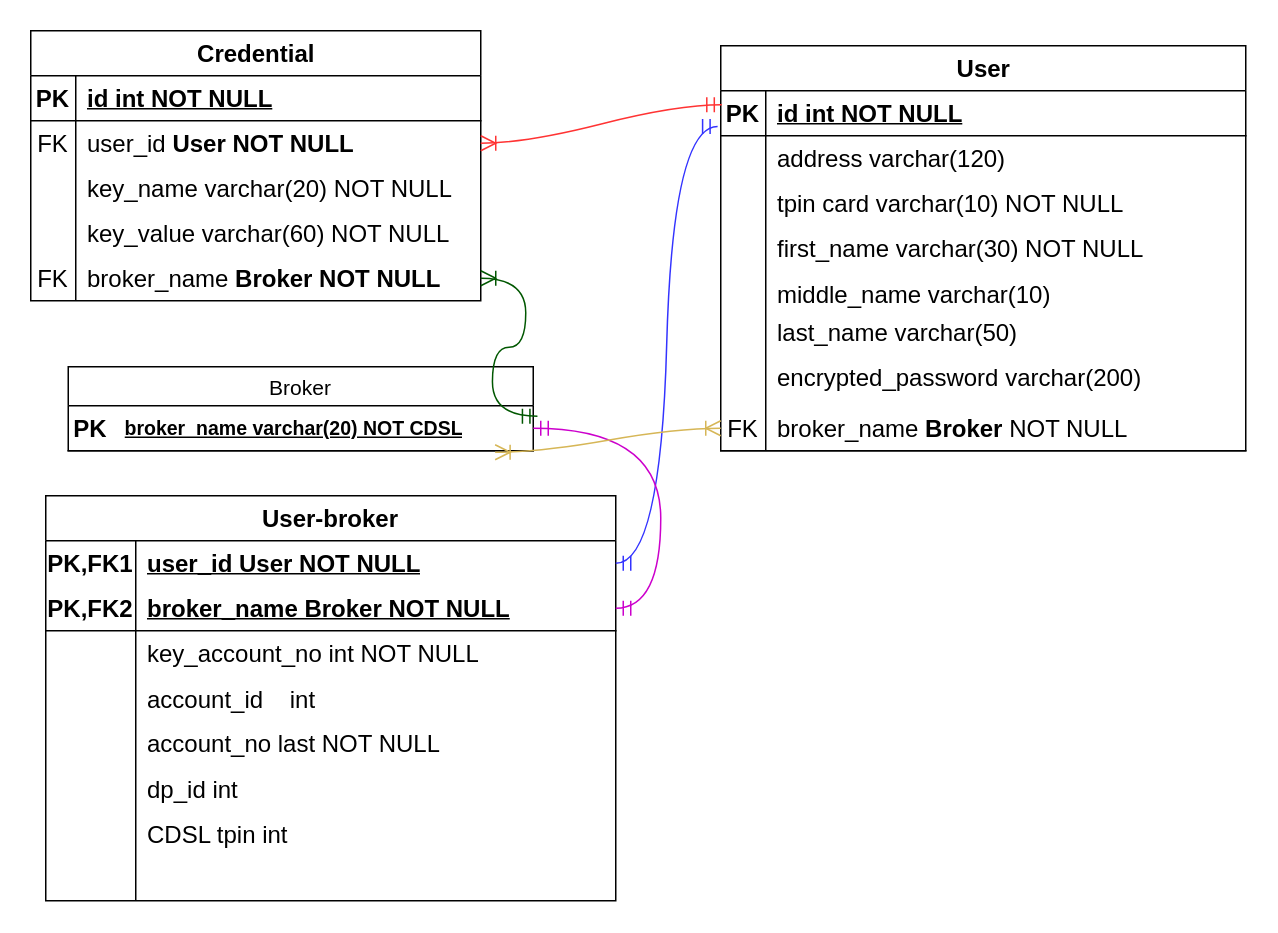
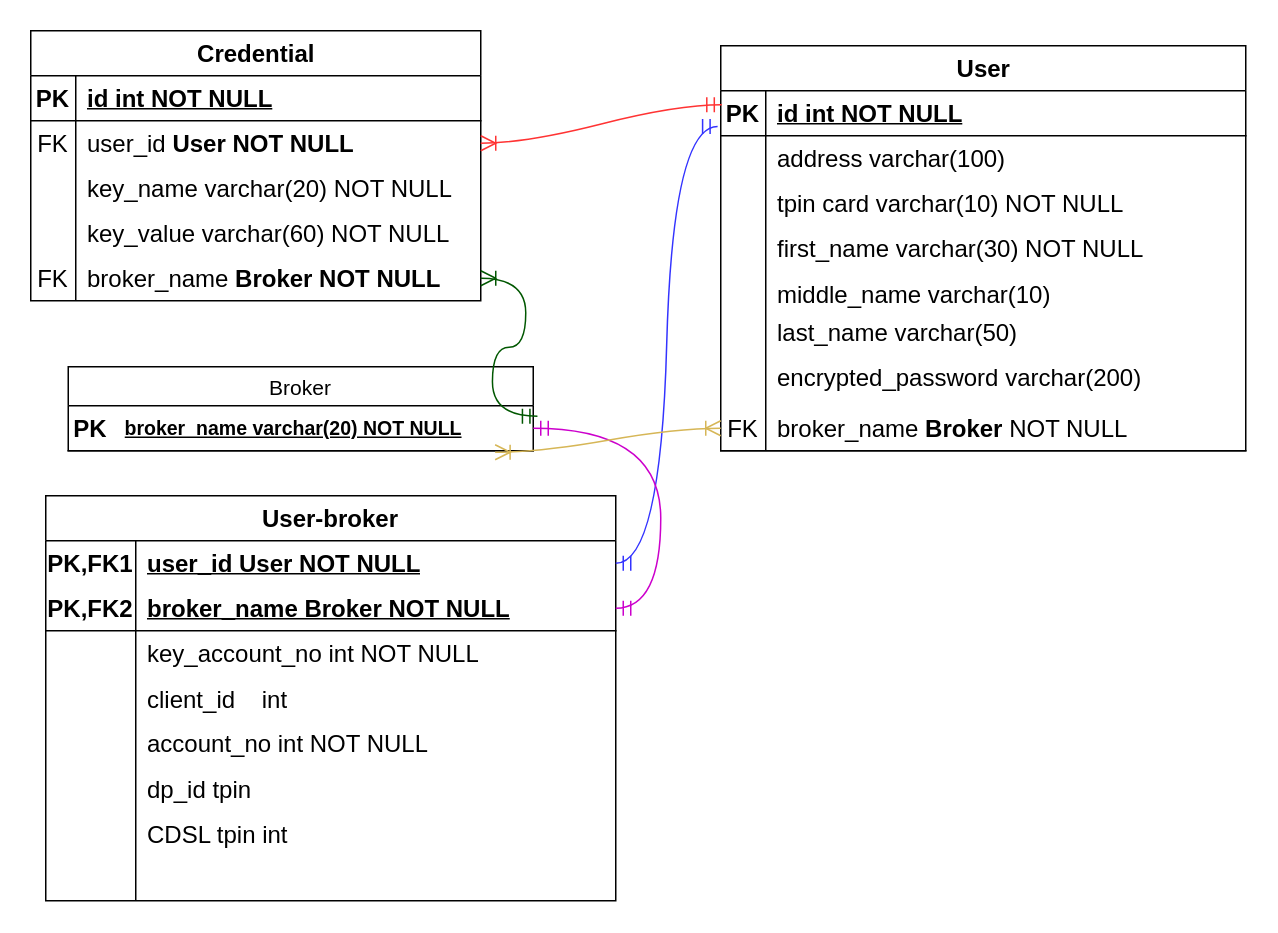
(909, 158) -> (909, 158)
(292, 428) -> (292, 428)
(255, 700) -> (242, 700)
(297, 743) -> (290, 743)
(198, 790) -> (205, 790)
